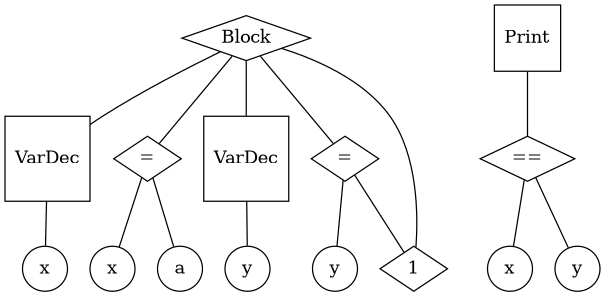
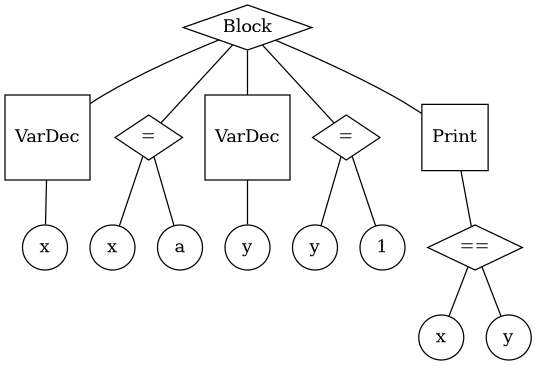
(392, 119) -> (350, 74)
(414, 269) -> (382, 248)
